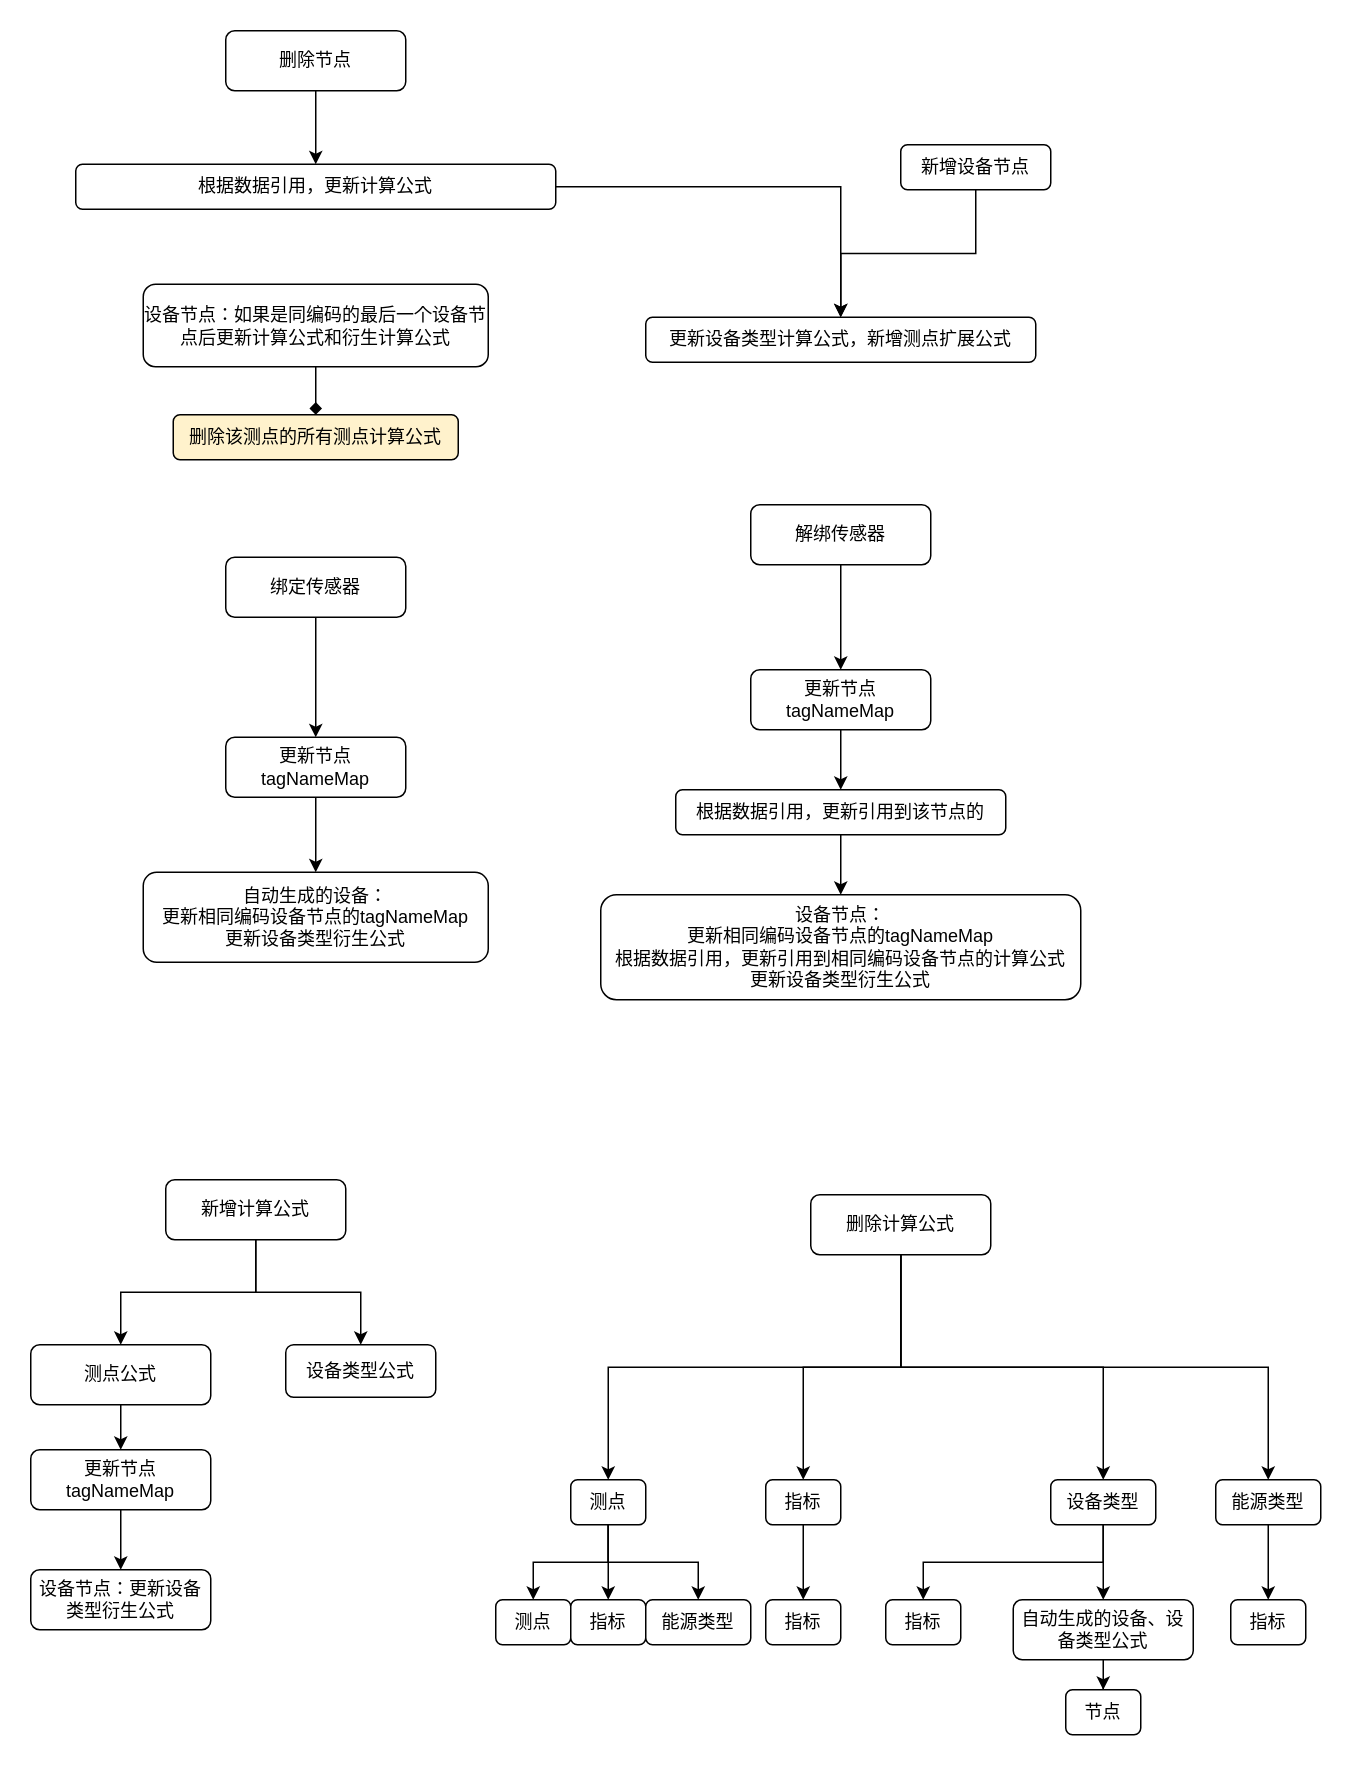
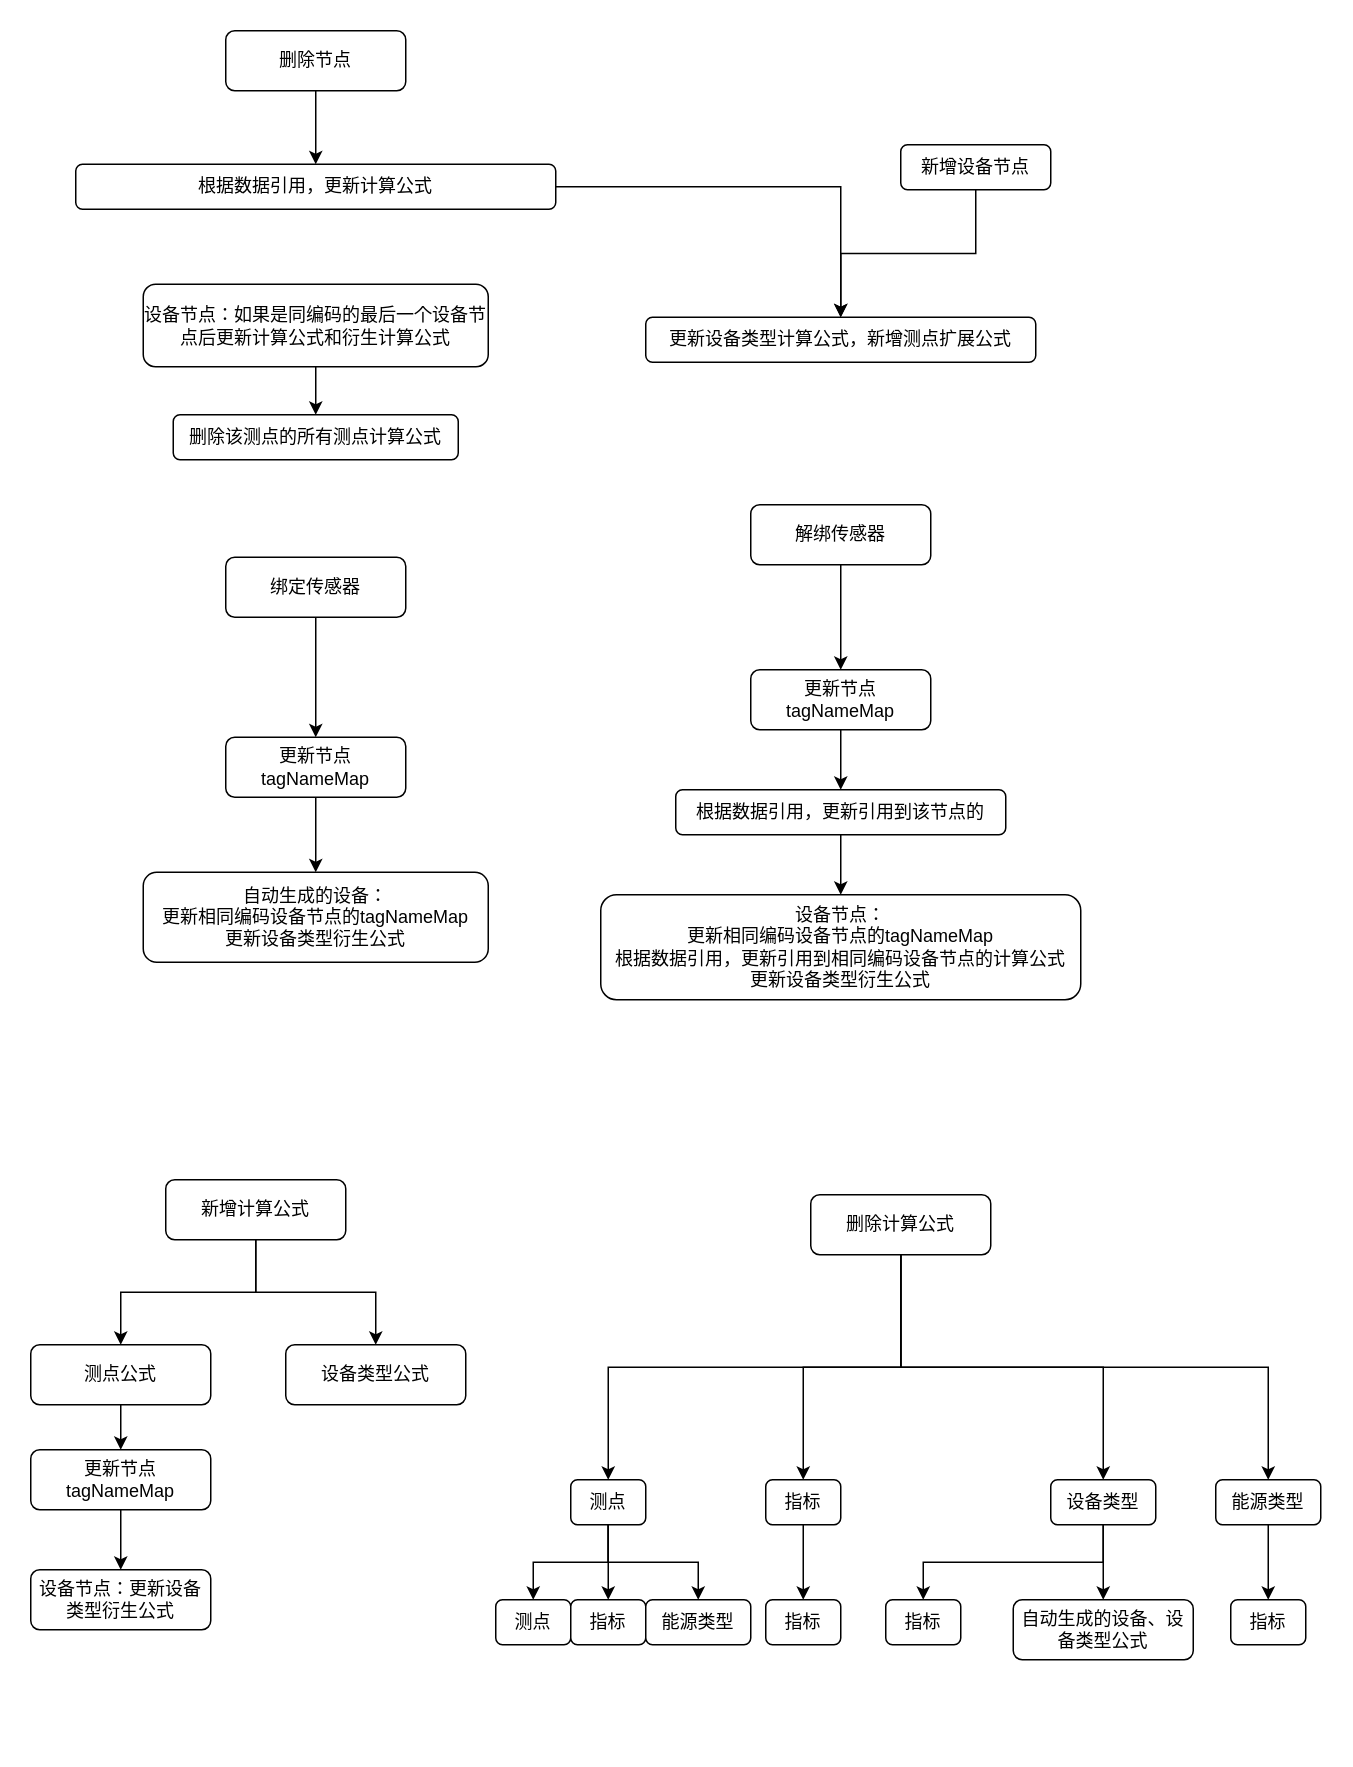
(316, 402) -> (316, 403)
(316, 437) -> (316, 437)
(361, 1371) -> (376, 1375)
(1103, 1680) -> none
(1103, 1712) -> none
